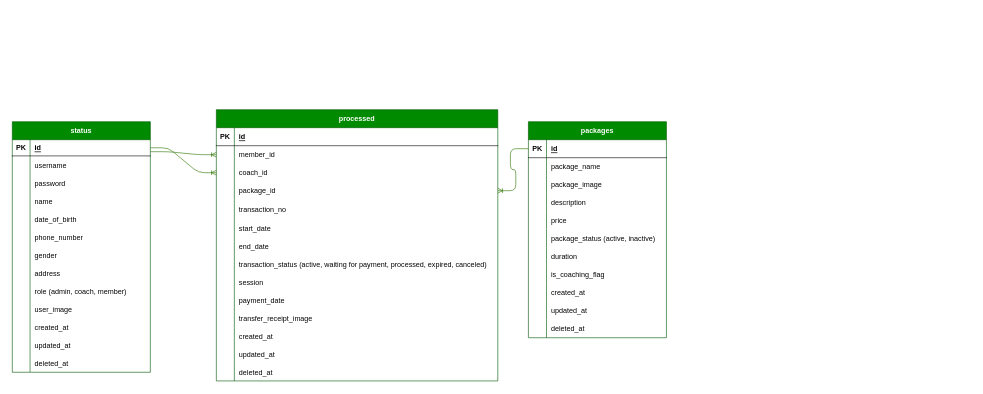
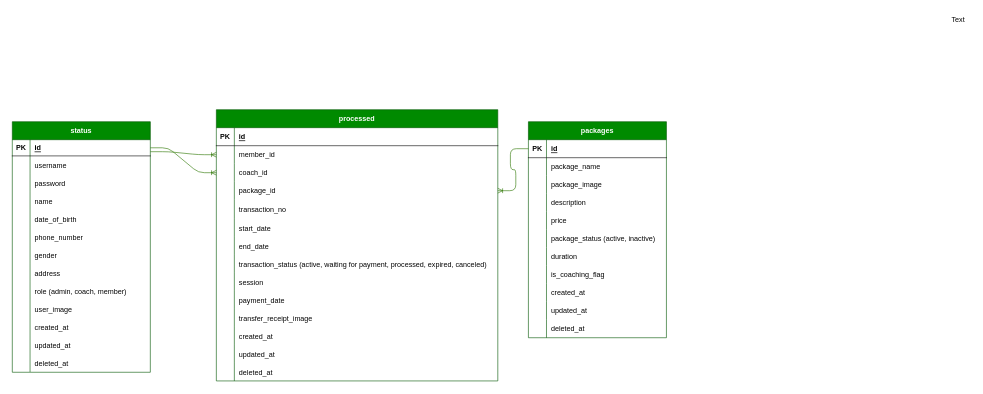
none -> (958, 20)
